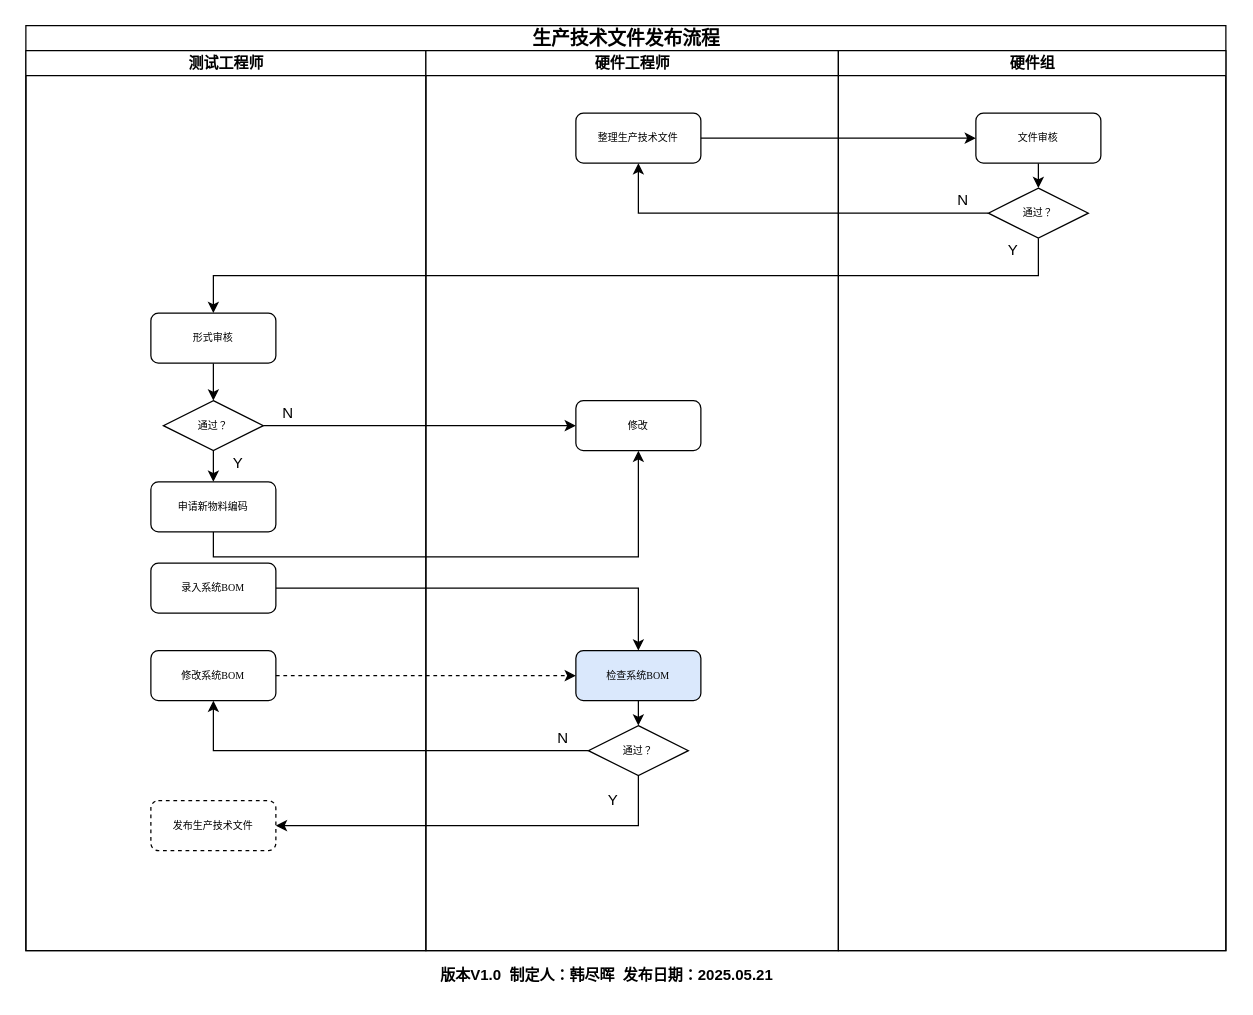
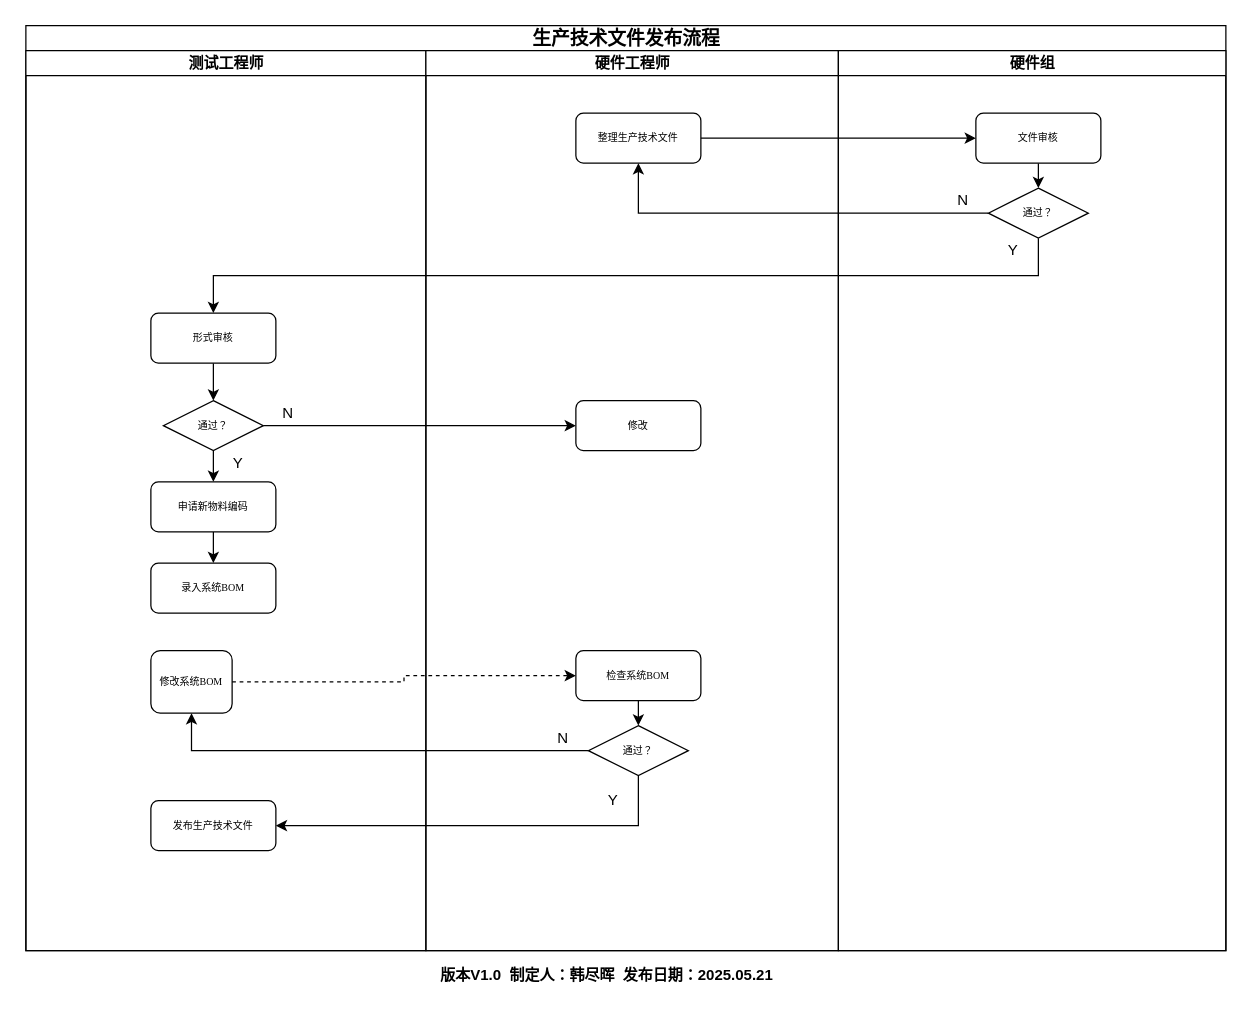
(471, 557) -> (213, 553)
(484, 588) -> none
(213, 676) -> (191, 682)
(638, 676) -> (638, 676)
(213, 826) -> (213, 826)
